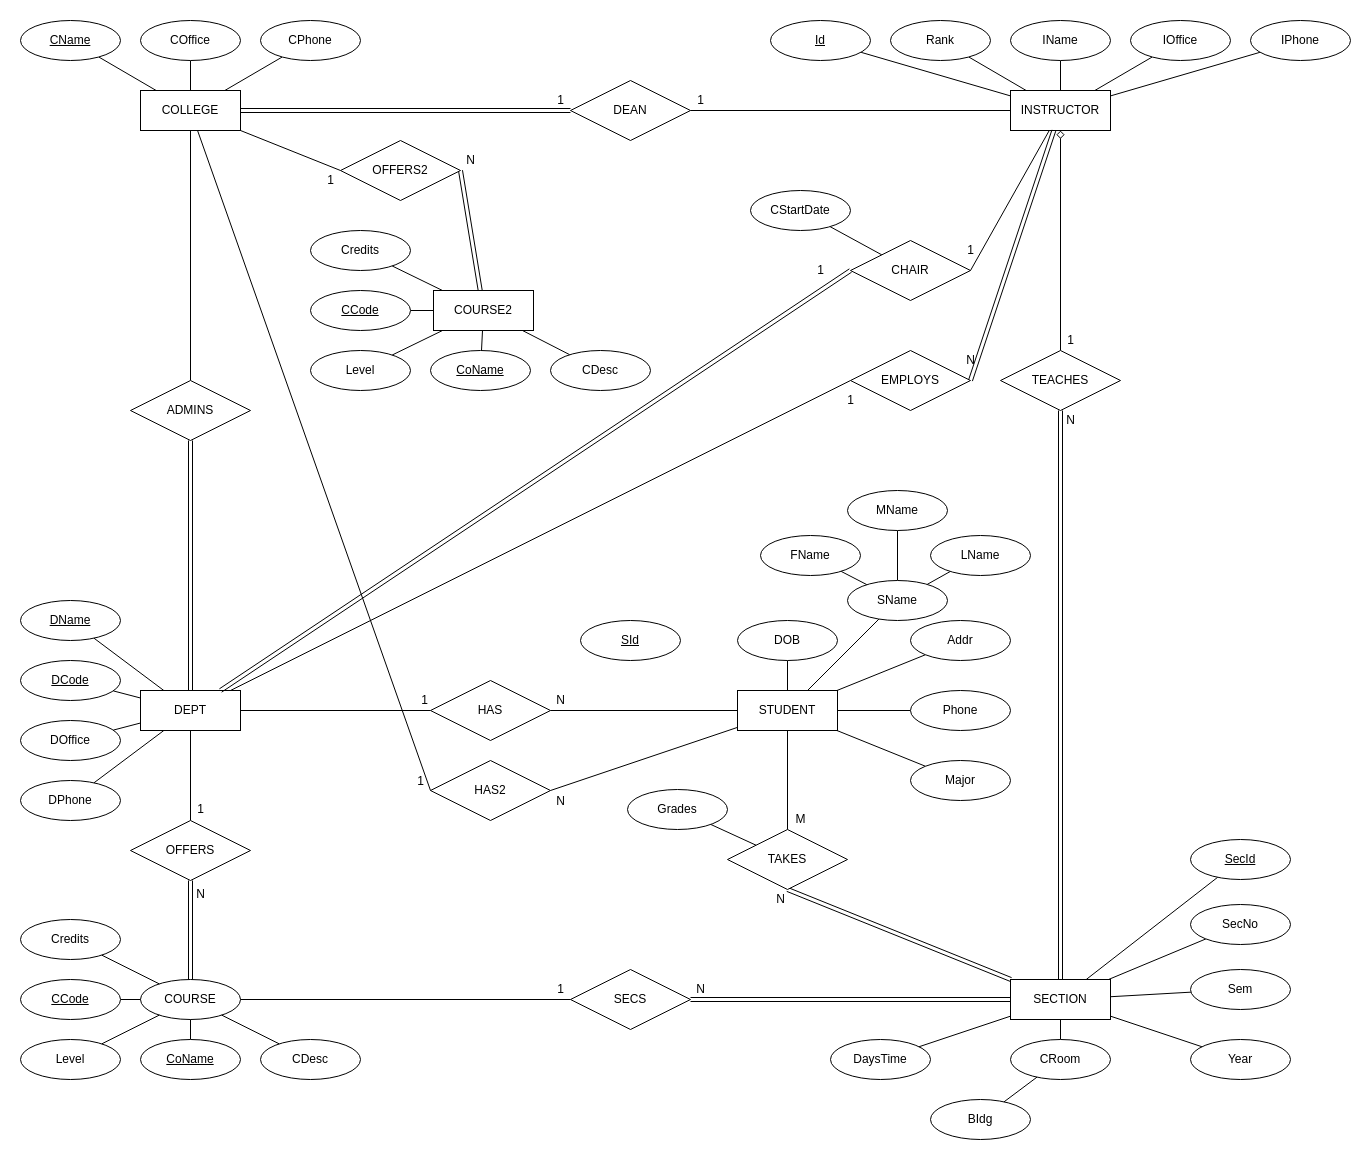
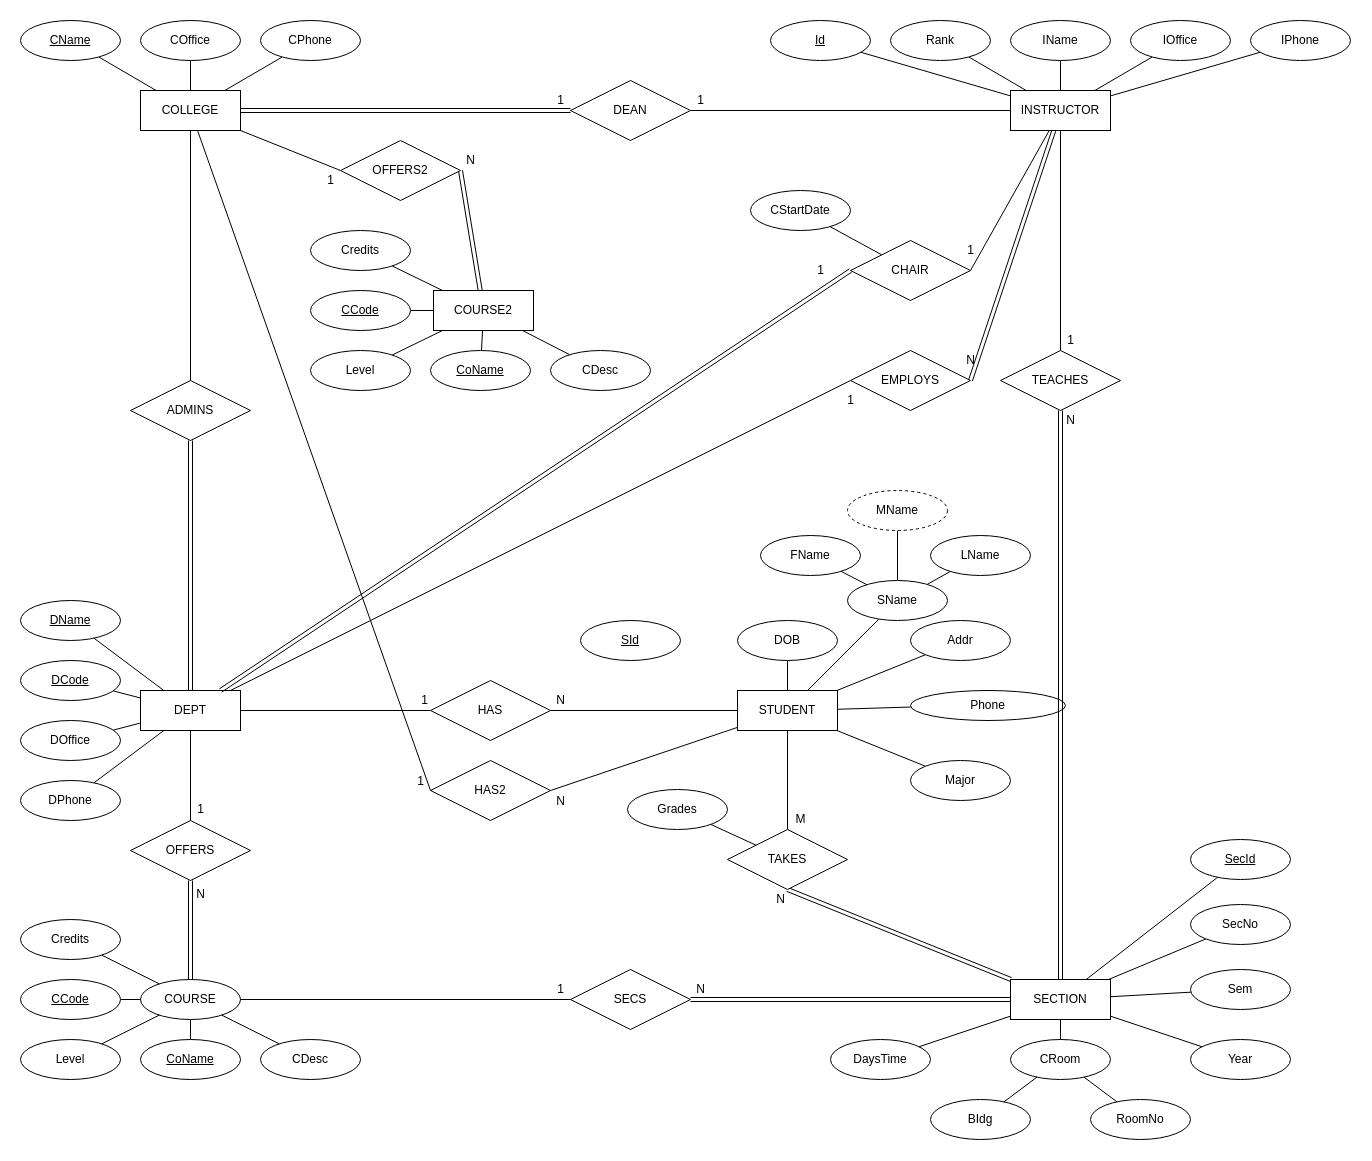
(1061, 139) -> (1061, 135)
(898, 511) -> (898, 511)
(961, 711) -> (988, 706)
none -> (1101, 1090)
none -> (1141, 1120)
